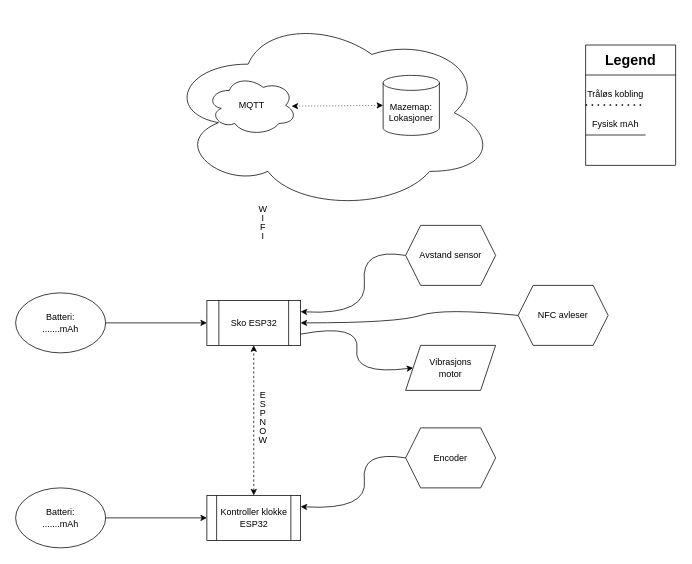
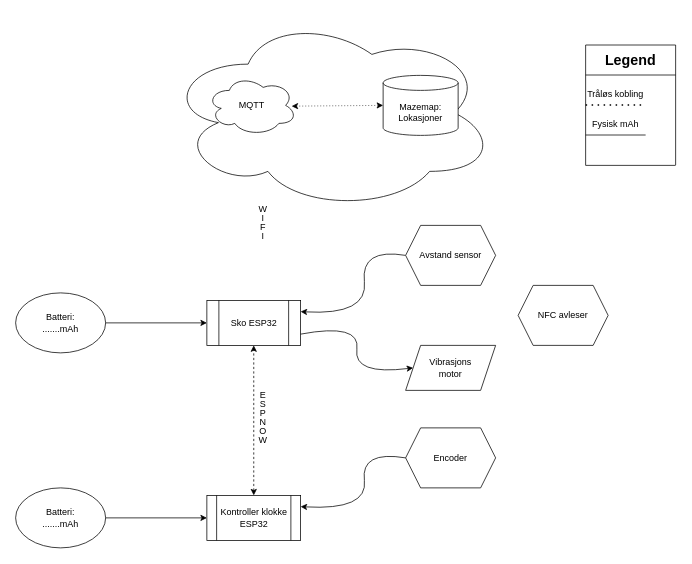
(411, 105) -> (420, 105)
(412, 317) -> none
